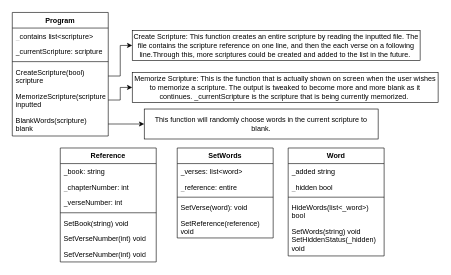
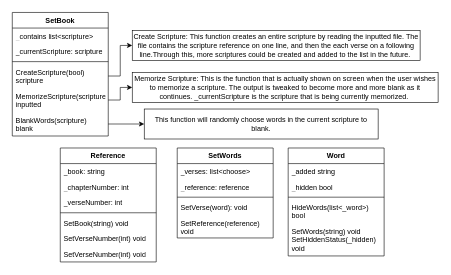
(60, 21) -> (60, 21)
(215, 172) -> (219, 172)
(214, 188) -> (221, 188)
